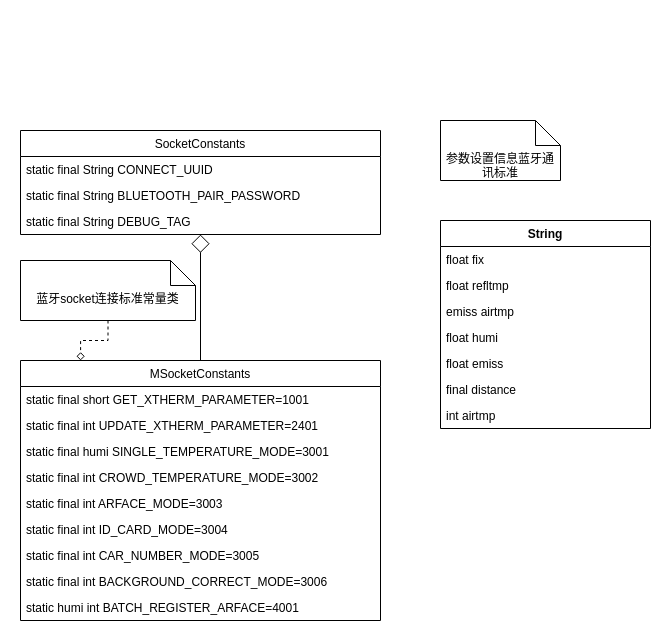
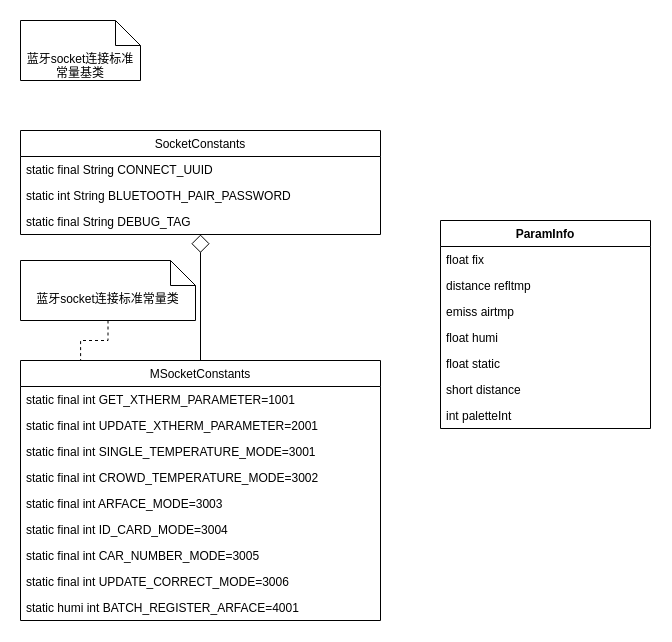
none -> (81, 51)
(501, 151) -> none
(160, 196) -> (154, 196)
(545, 234) -> (545, 234)
(485, 286) -> (495, 286)
(81, 352) -> (81, 355)
(478, 364) -> (482, 364)
(487, 390) -> (490, 390)
(164, 400) -> (156, 400)
(475, 416) -> (488, 416)
(166, 426) -> (166, 426)
(170, 452) -> (166, 452)
(166, 582) -> (153, 582)
